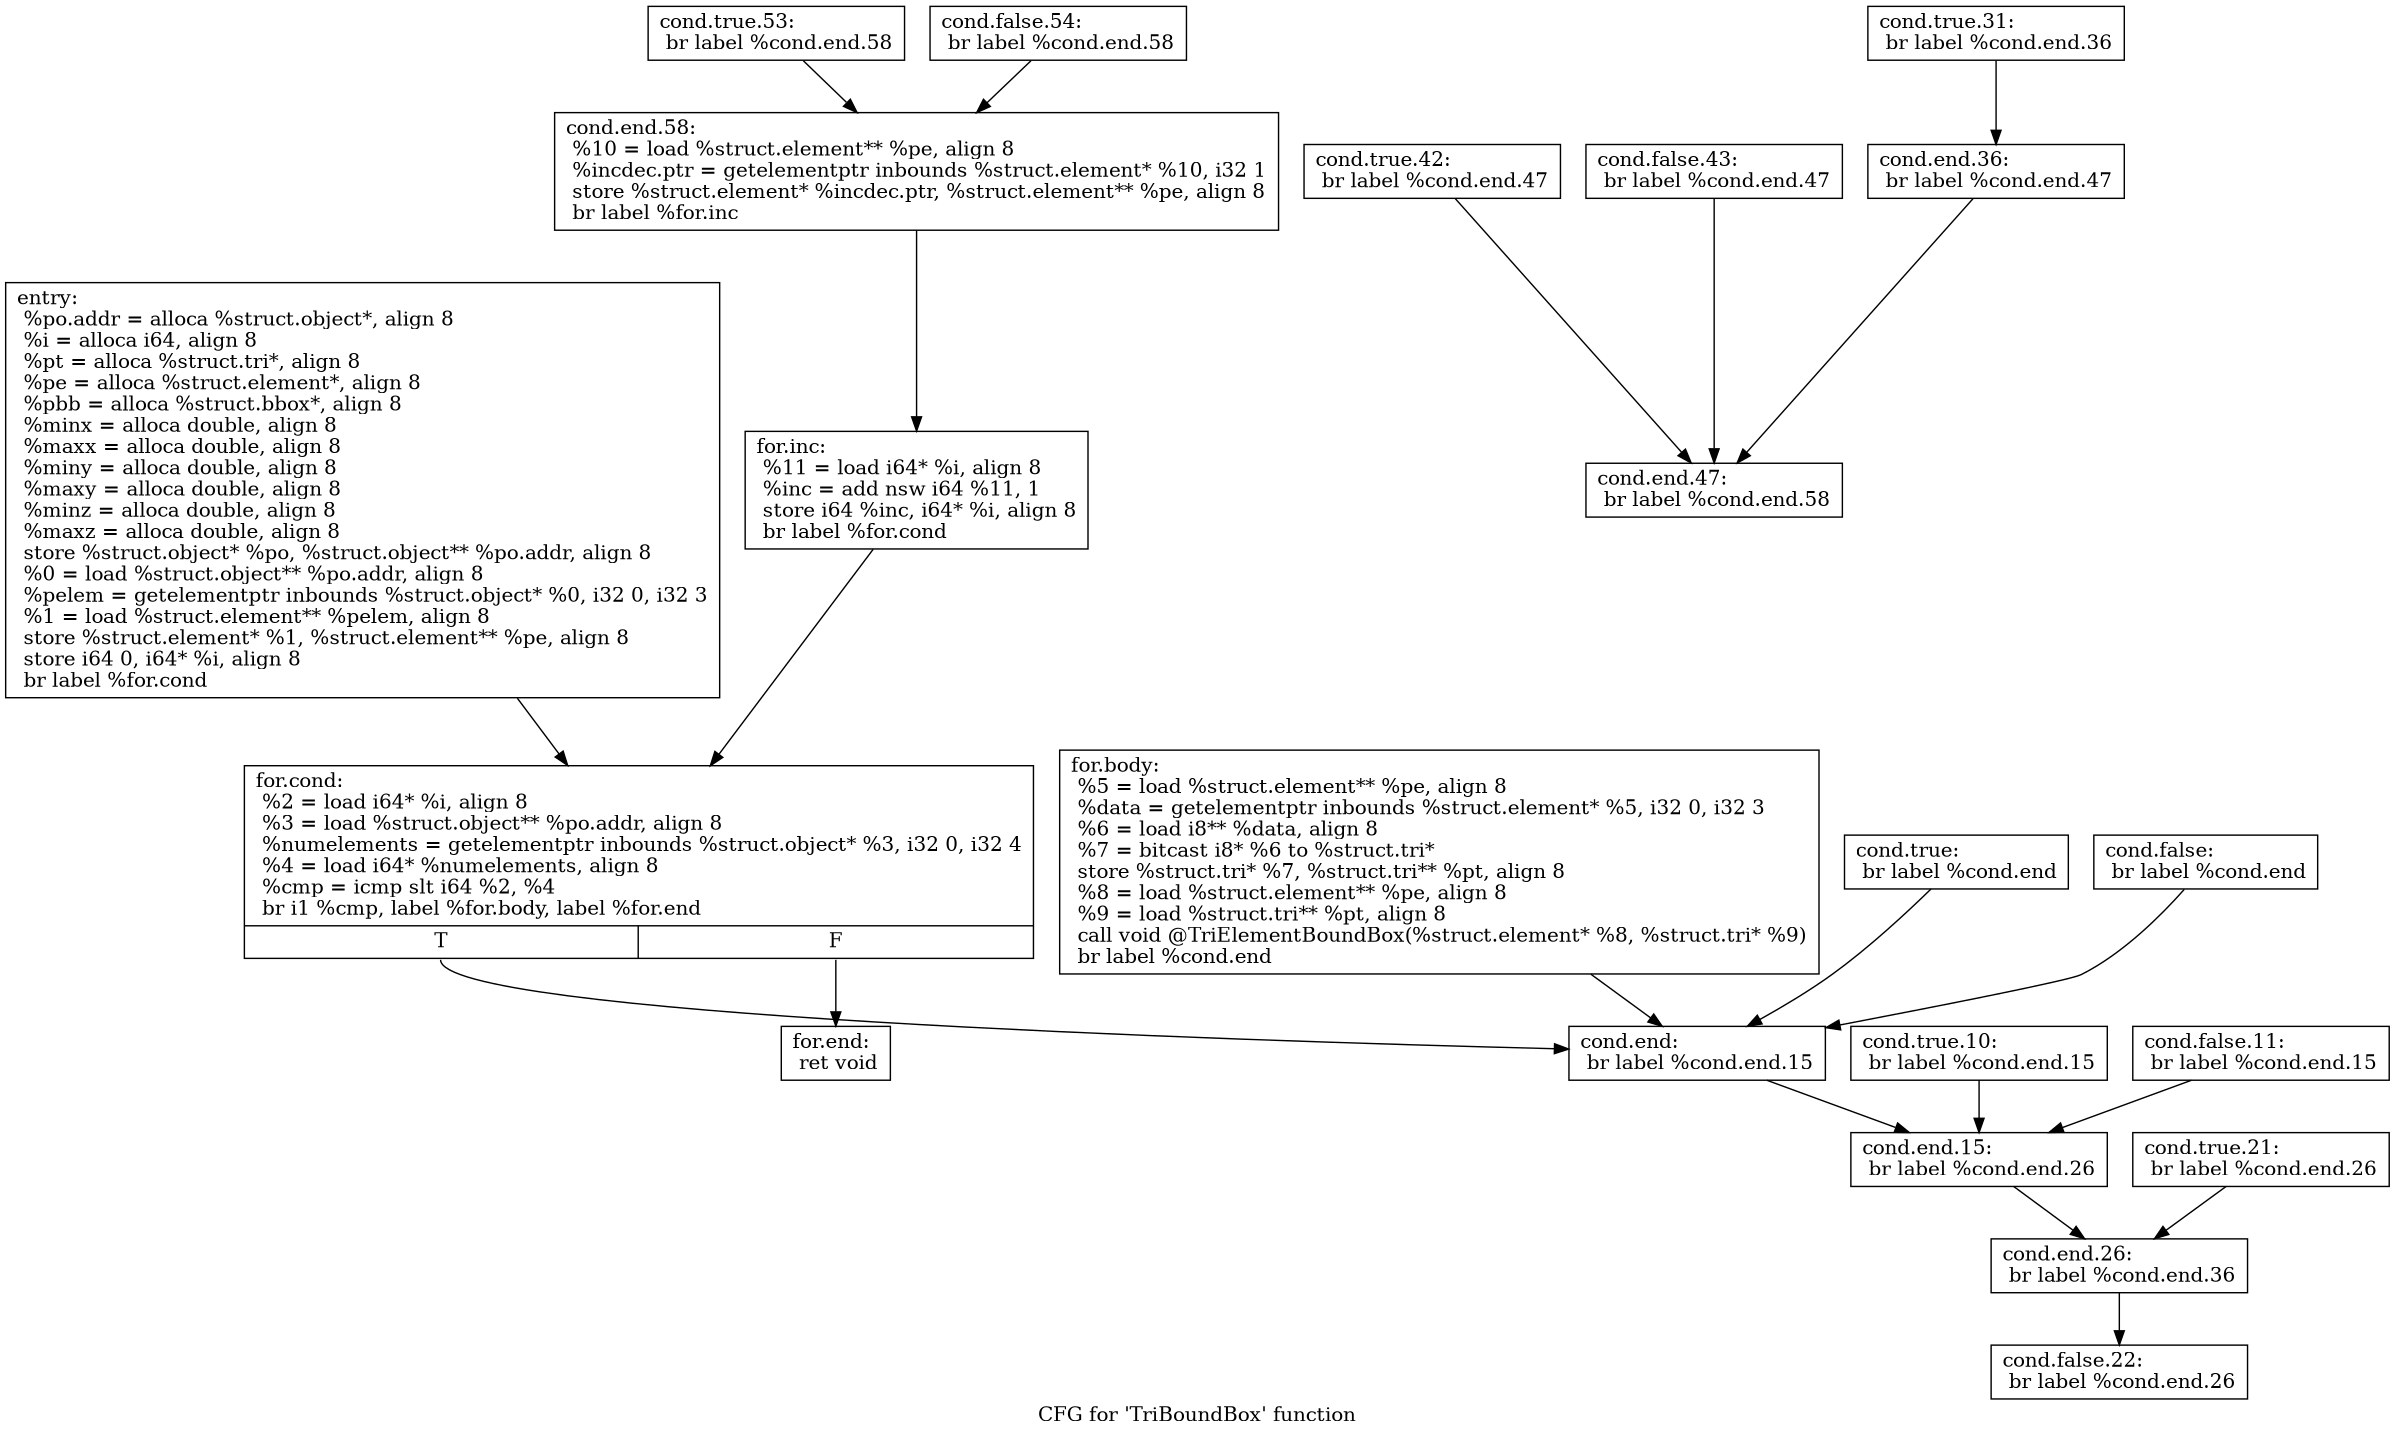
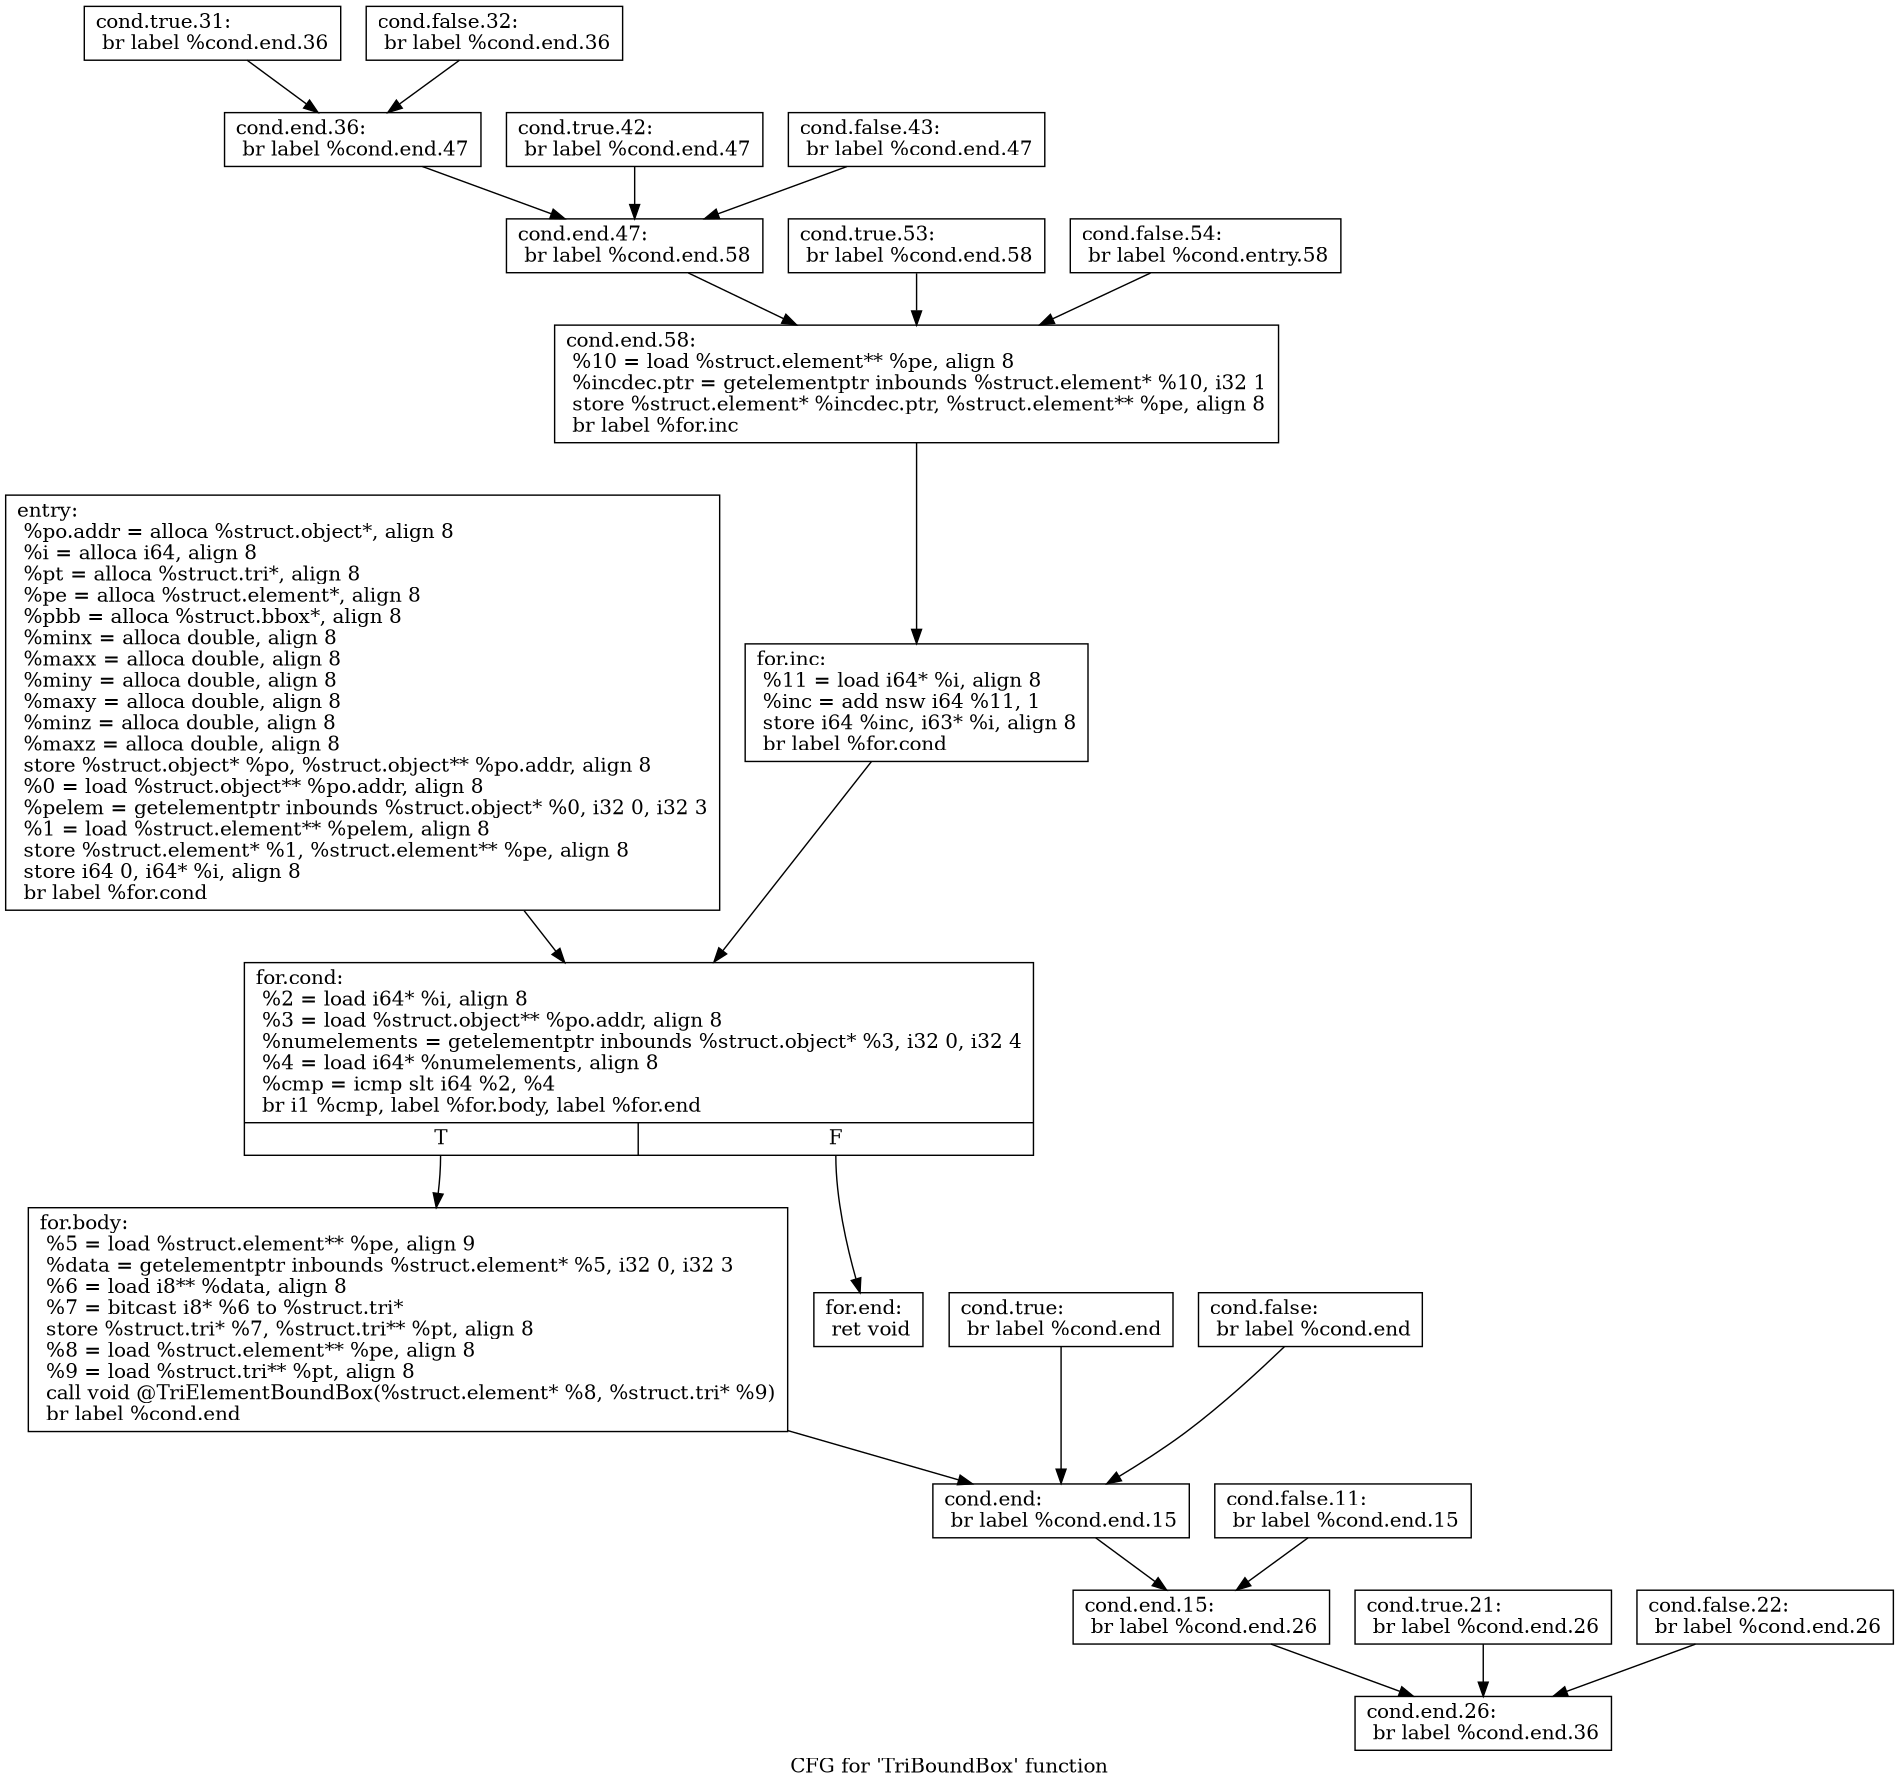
none -> (494, 33)
(1058, 43) -> (1206, 256)
none -> (736, 296)
(917, 511) -> (917, 723)
(1289, 787) -> (258, 1245)
(994, 1028) -> (440, 1175)
(1979, 1053) -> none
(2119, 1312) -> (1631, 1668)
